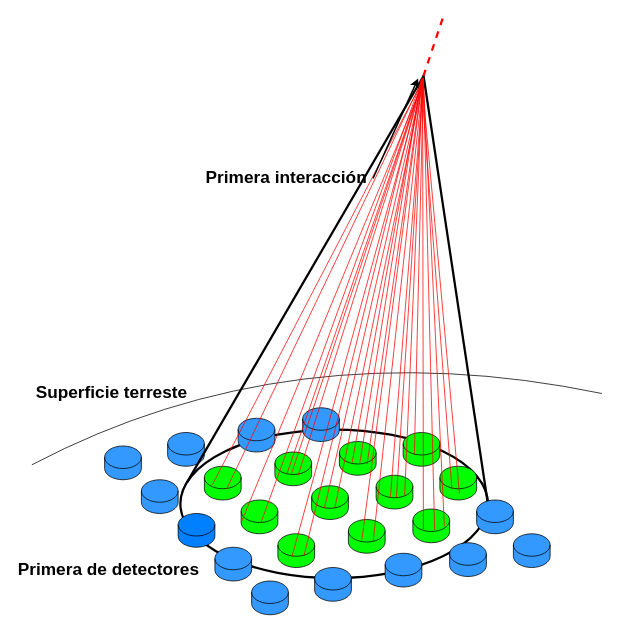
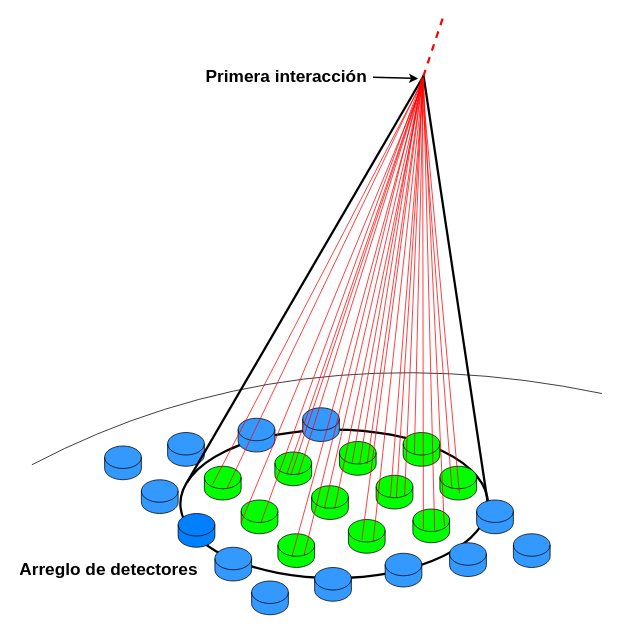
(286, 177) -> (286, 76)
(111, 393) -> none
(109, 569) -> (109, 569)
